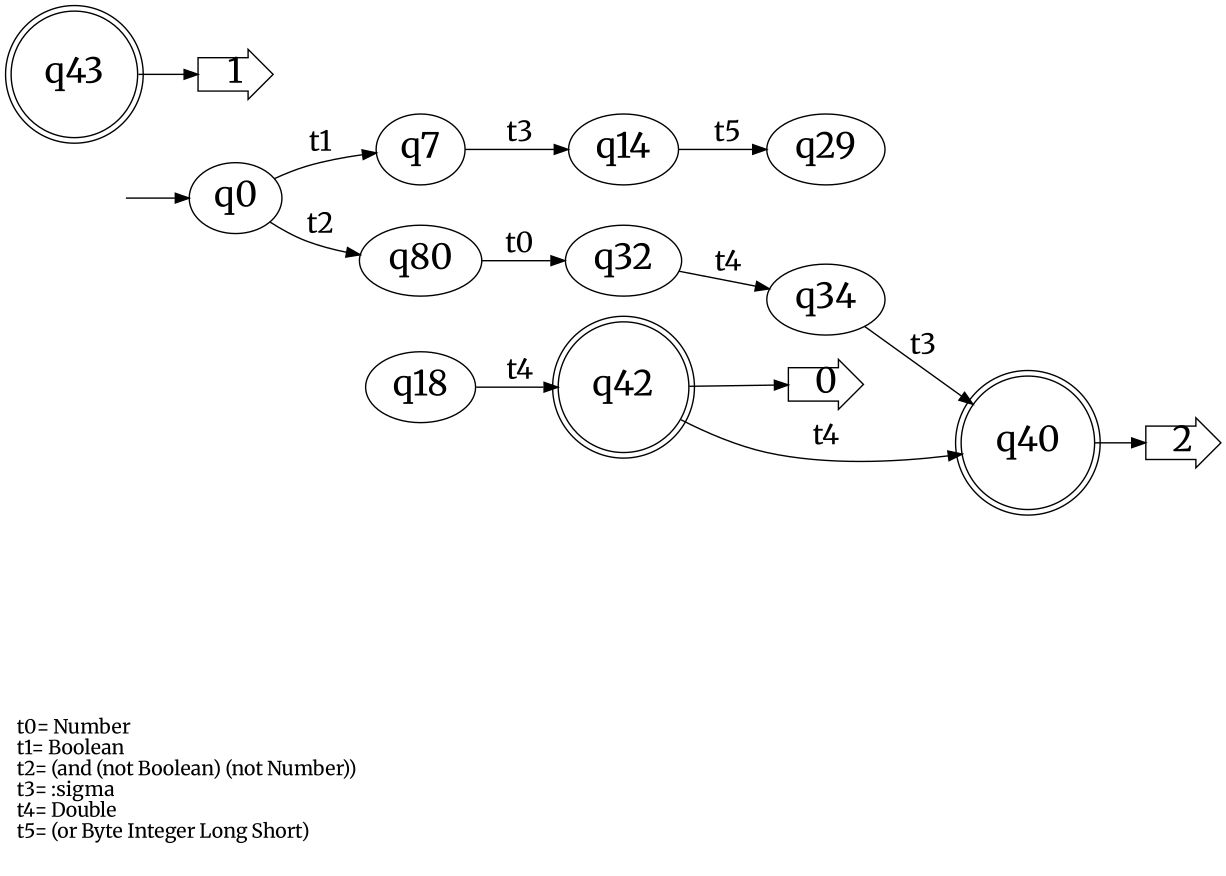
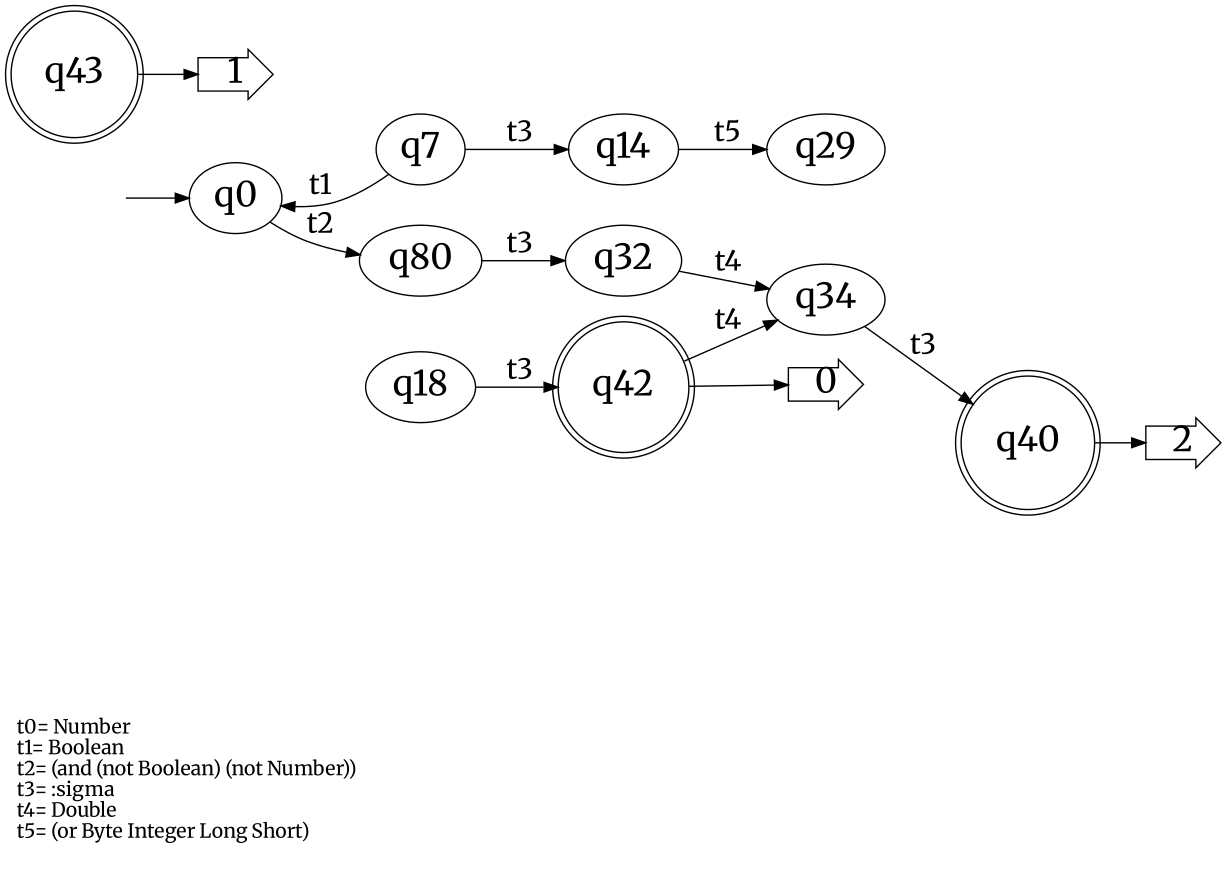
(317, 163) -> (345, 199)
(520, 245) -> (520, 245)
(520, 372) -> (520, 372)
(811, 459) -> (725, 343)
